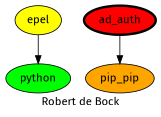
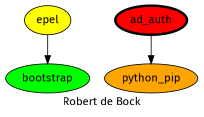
(38, 78) -> (48, 78)
(120, 78) -> (151, 78)
